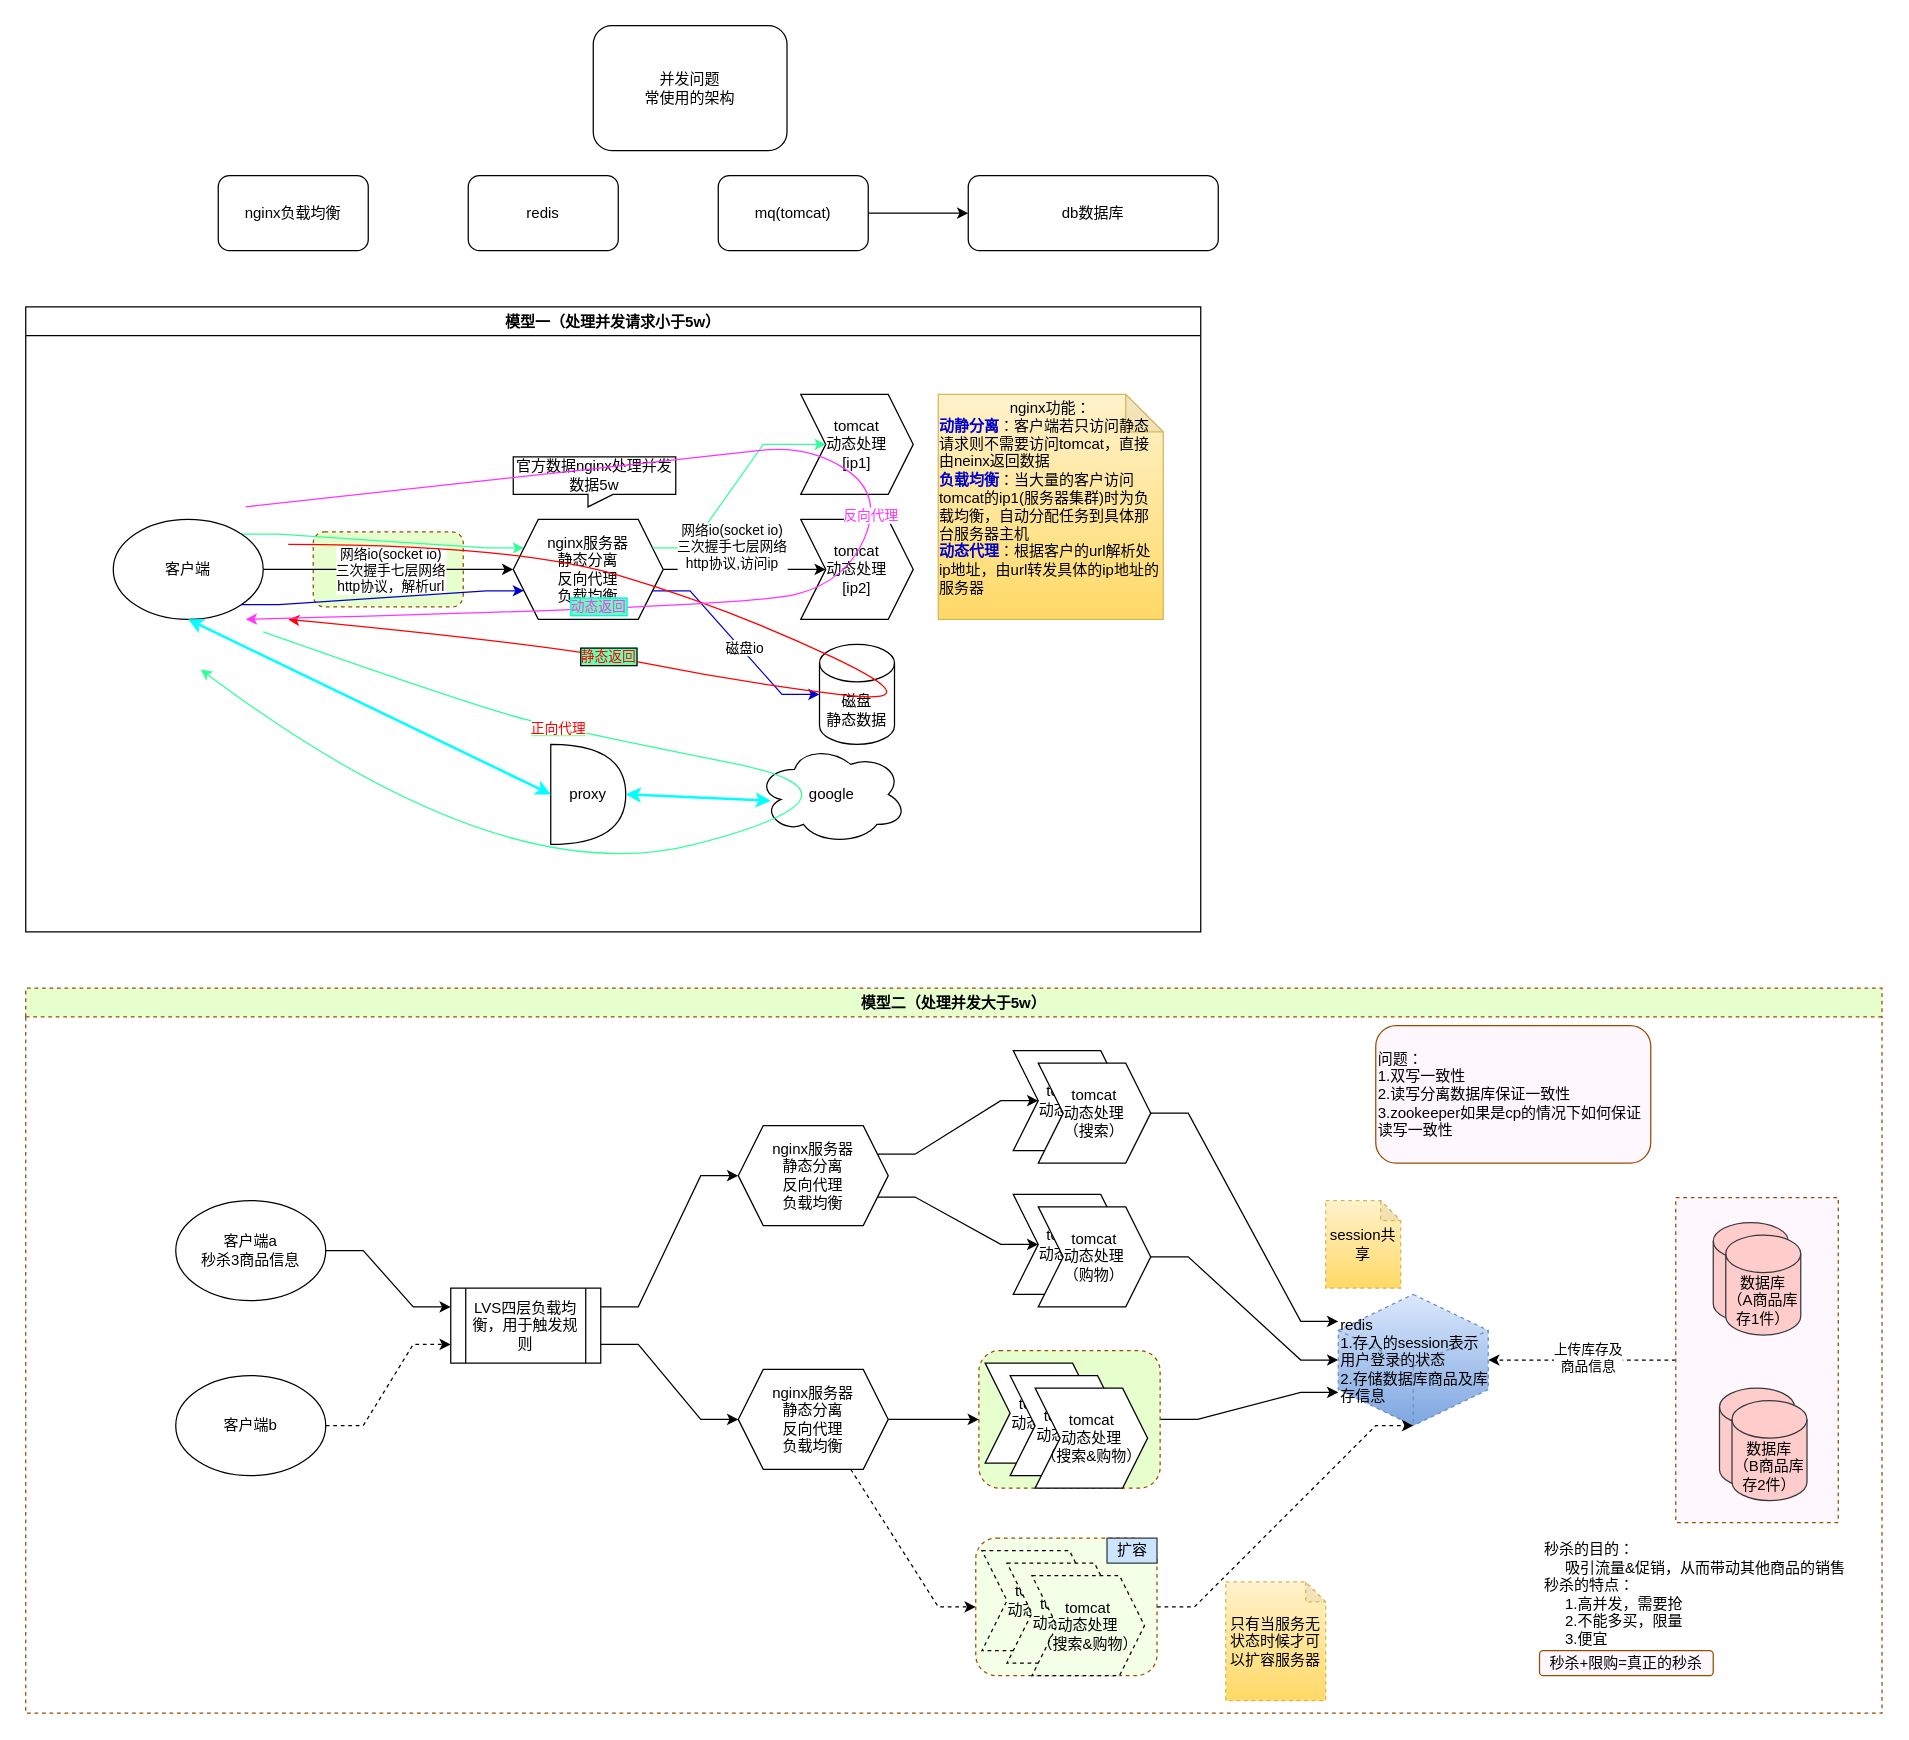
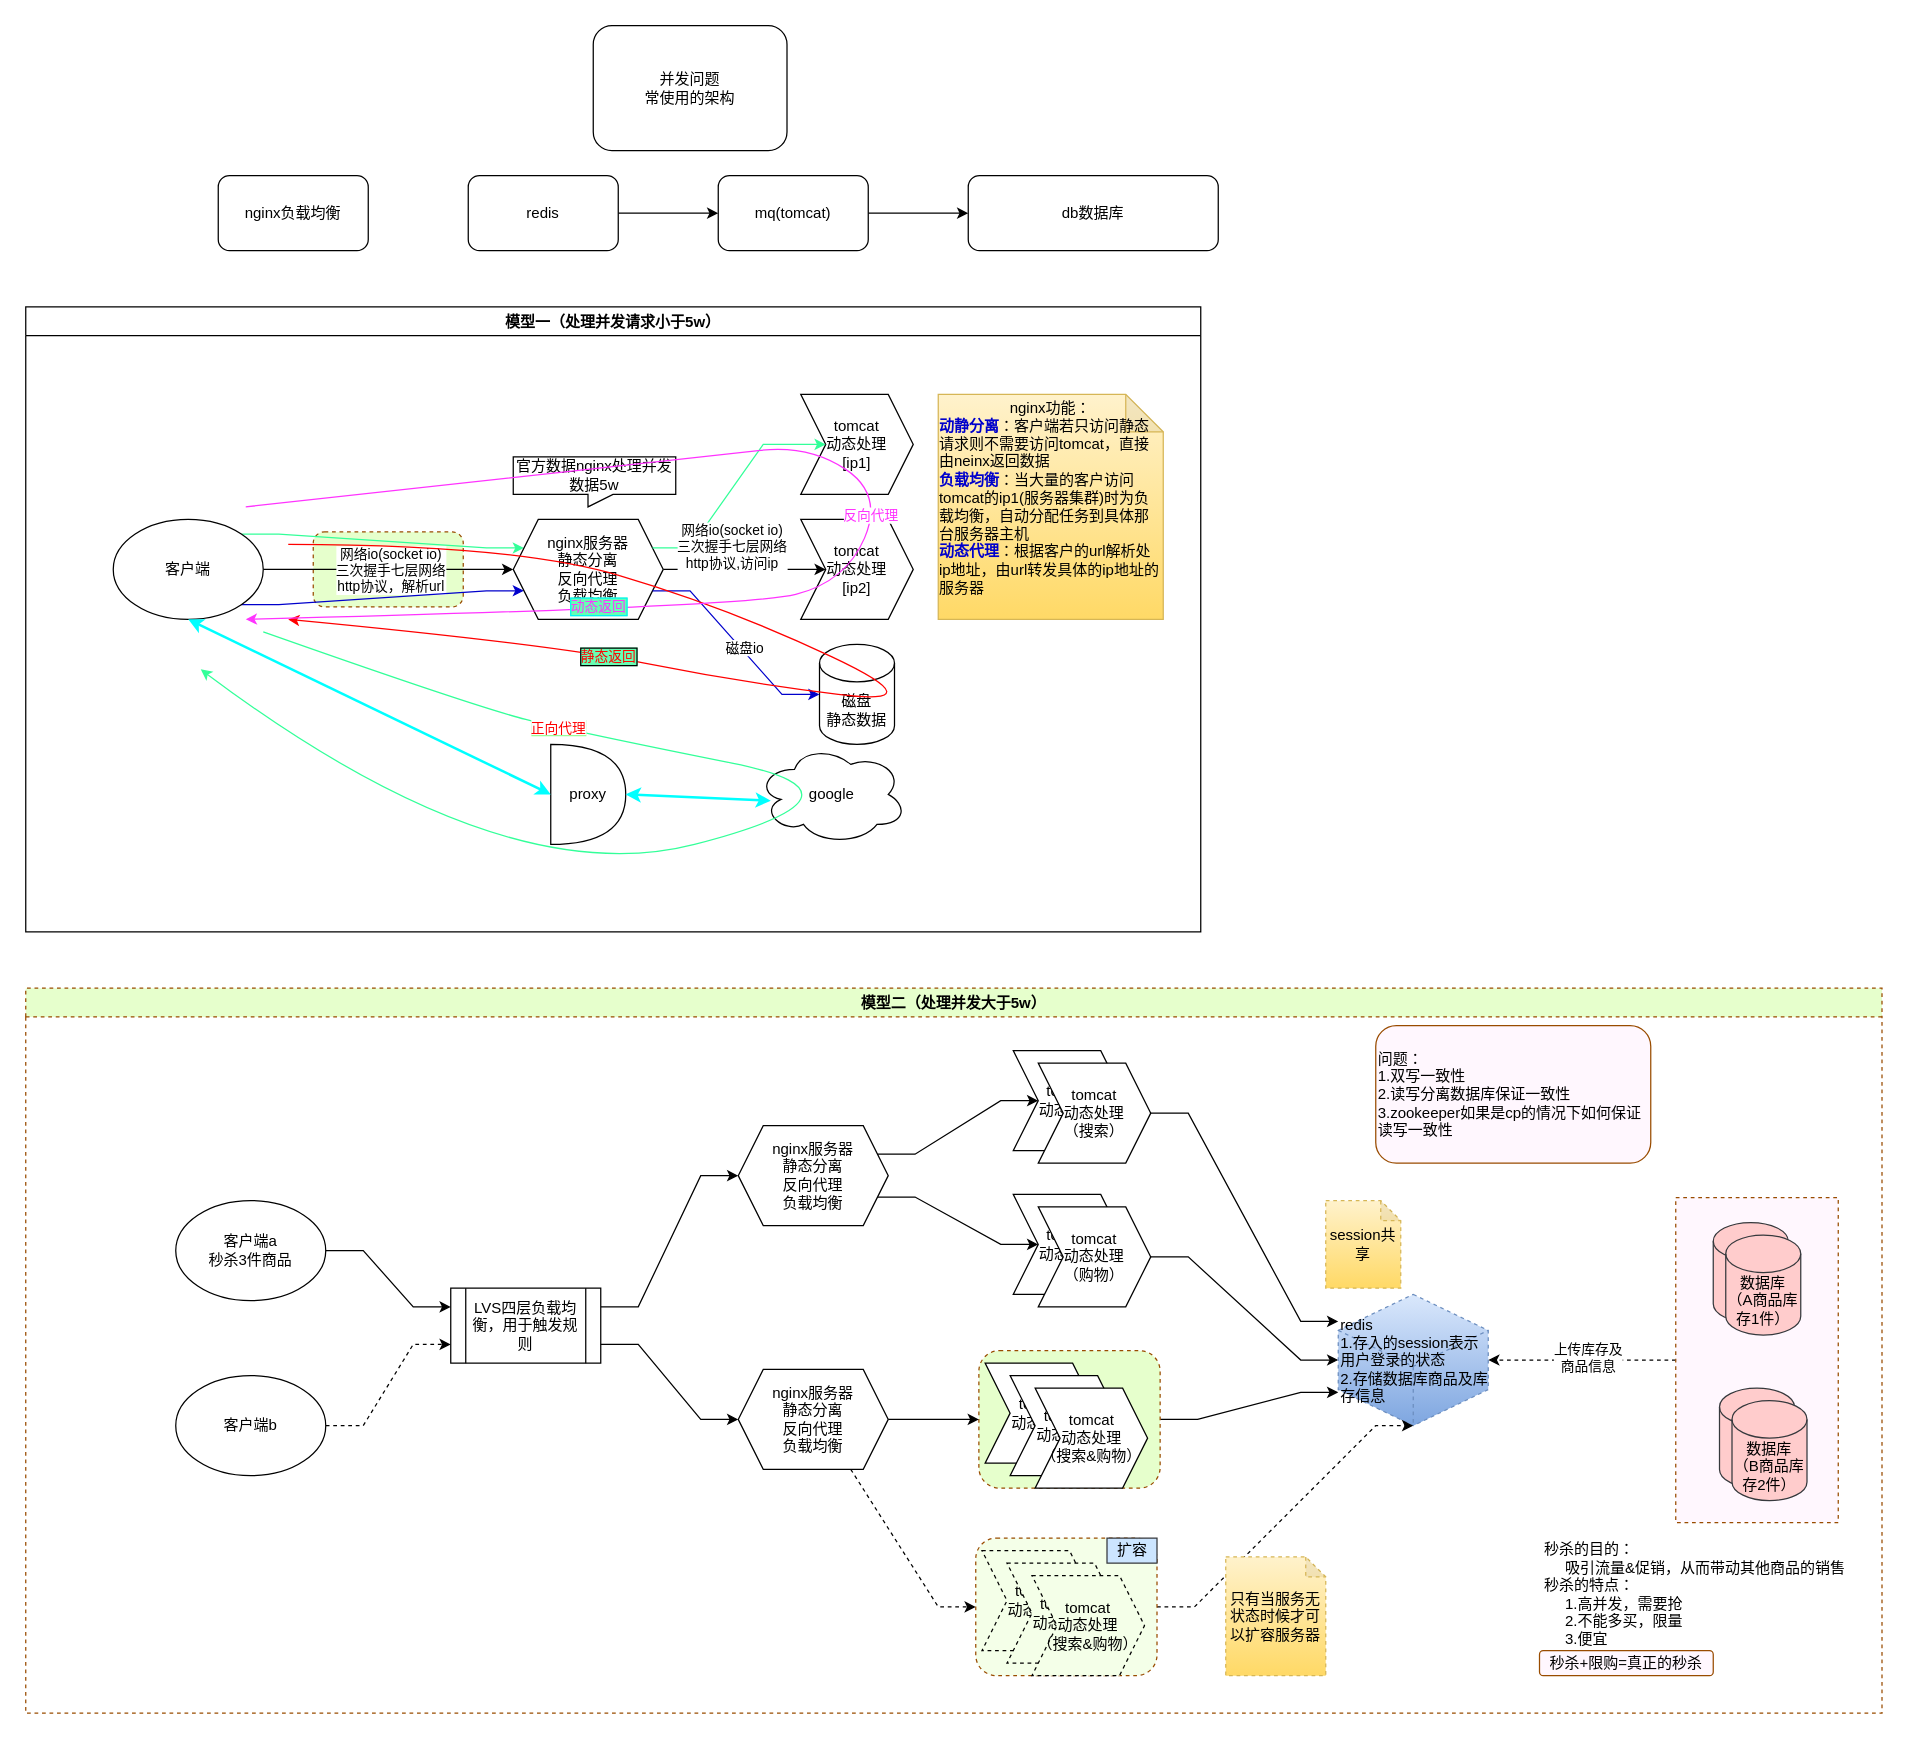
none -> (664, 213)
(251, 1251) -> (251, 1251)
(1276, 1641) -> (1276, 1616)
